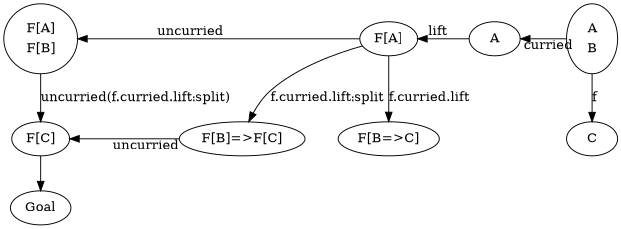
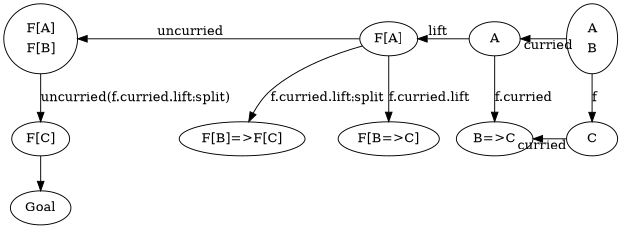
(129, 139) -> none
none -> (495, 139)
